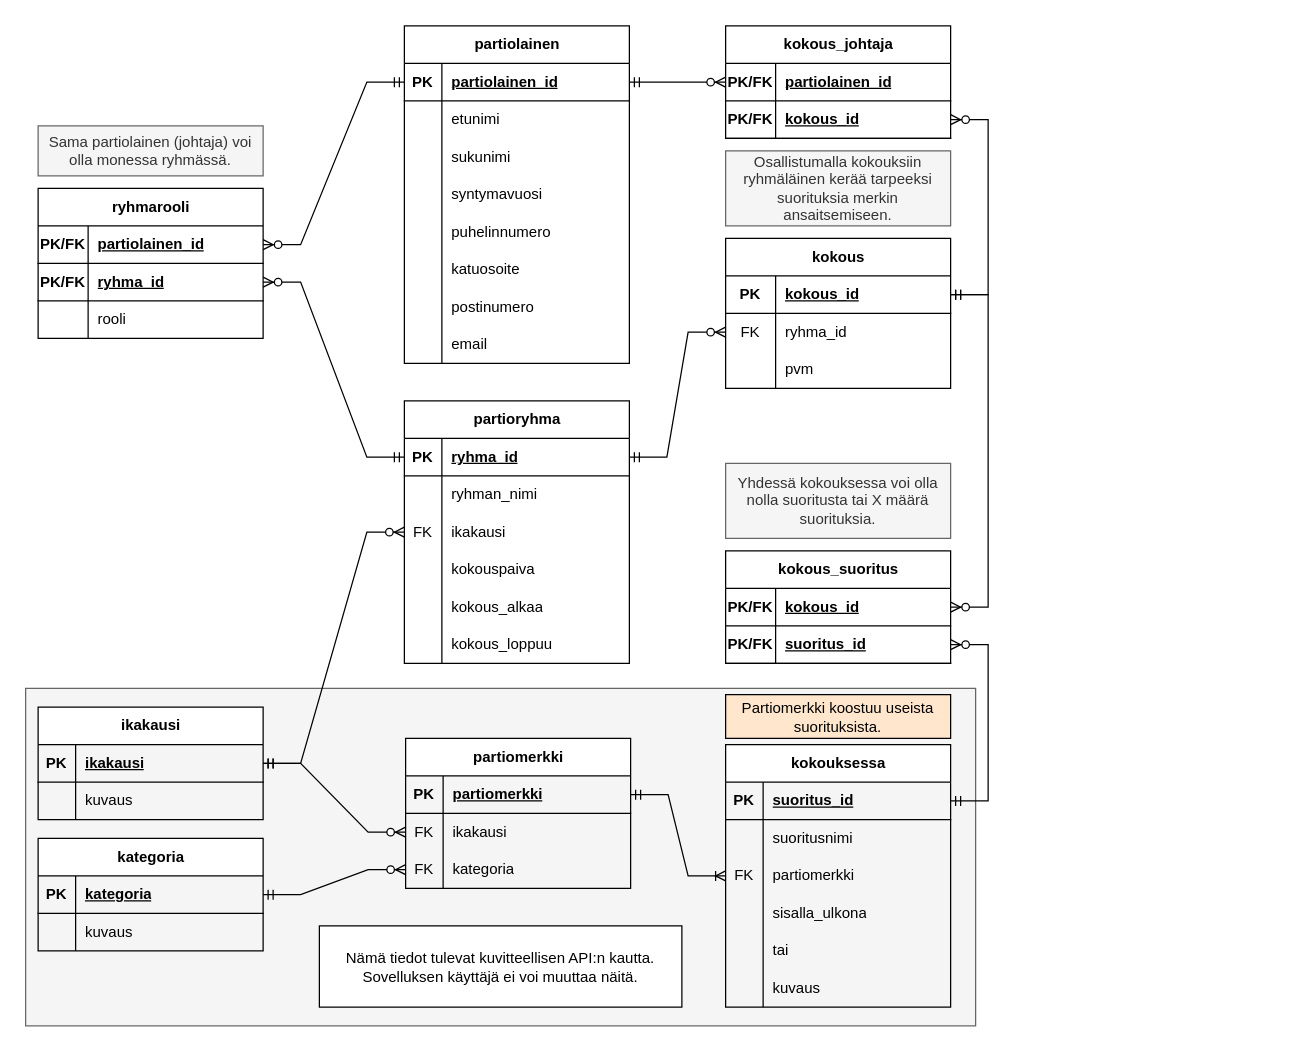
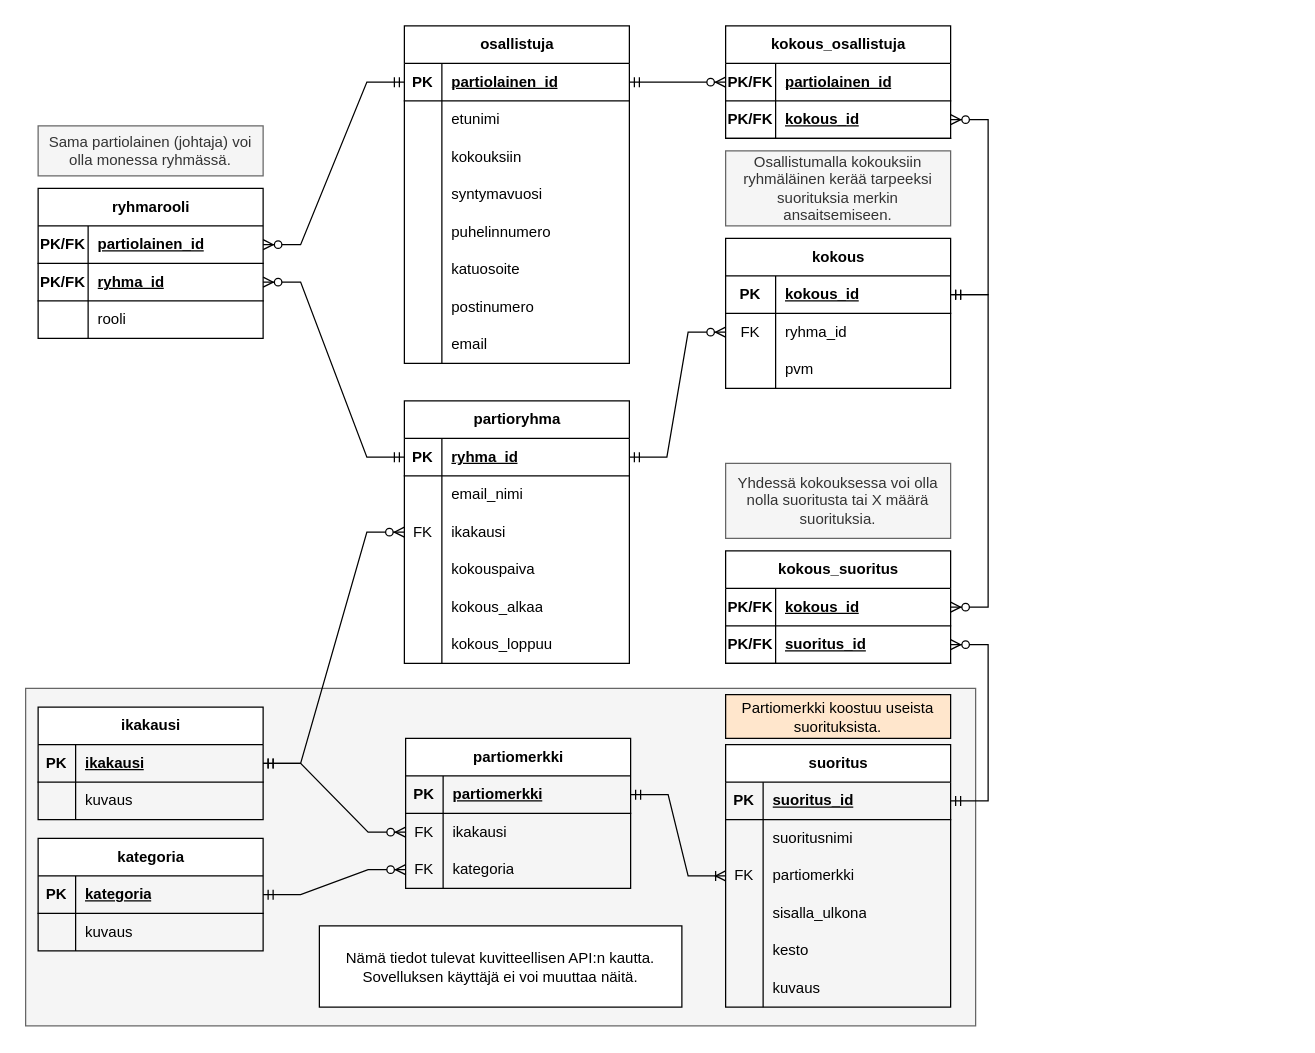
(518, 44) -> (518, 44)
(839, 44) -> (839, 44)
(482, 157) -> (490, 157)
(494, 494) -> (486, 494)
(839, 763) -> (839, 763)
(784, 951) -> (794, 951)
